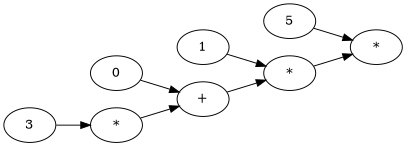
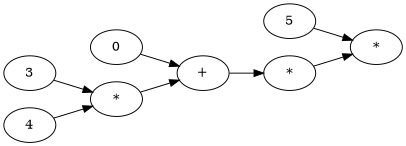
(203, 47) -> none
none -> (30, 125)
